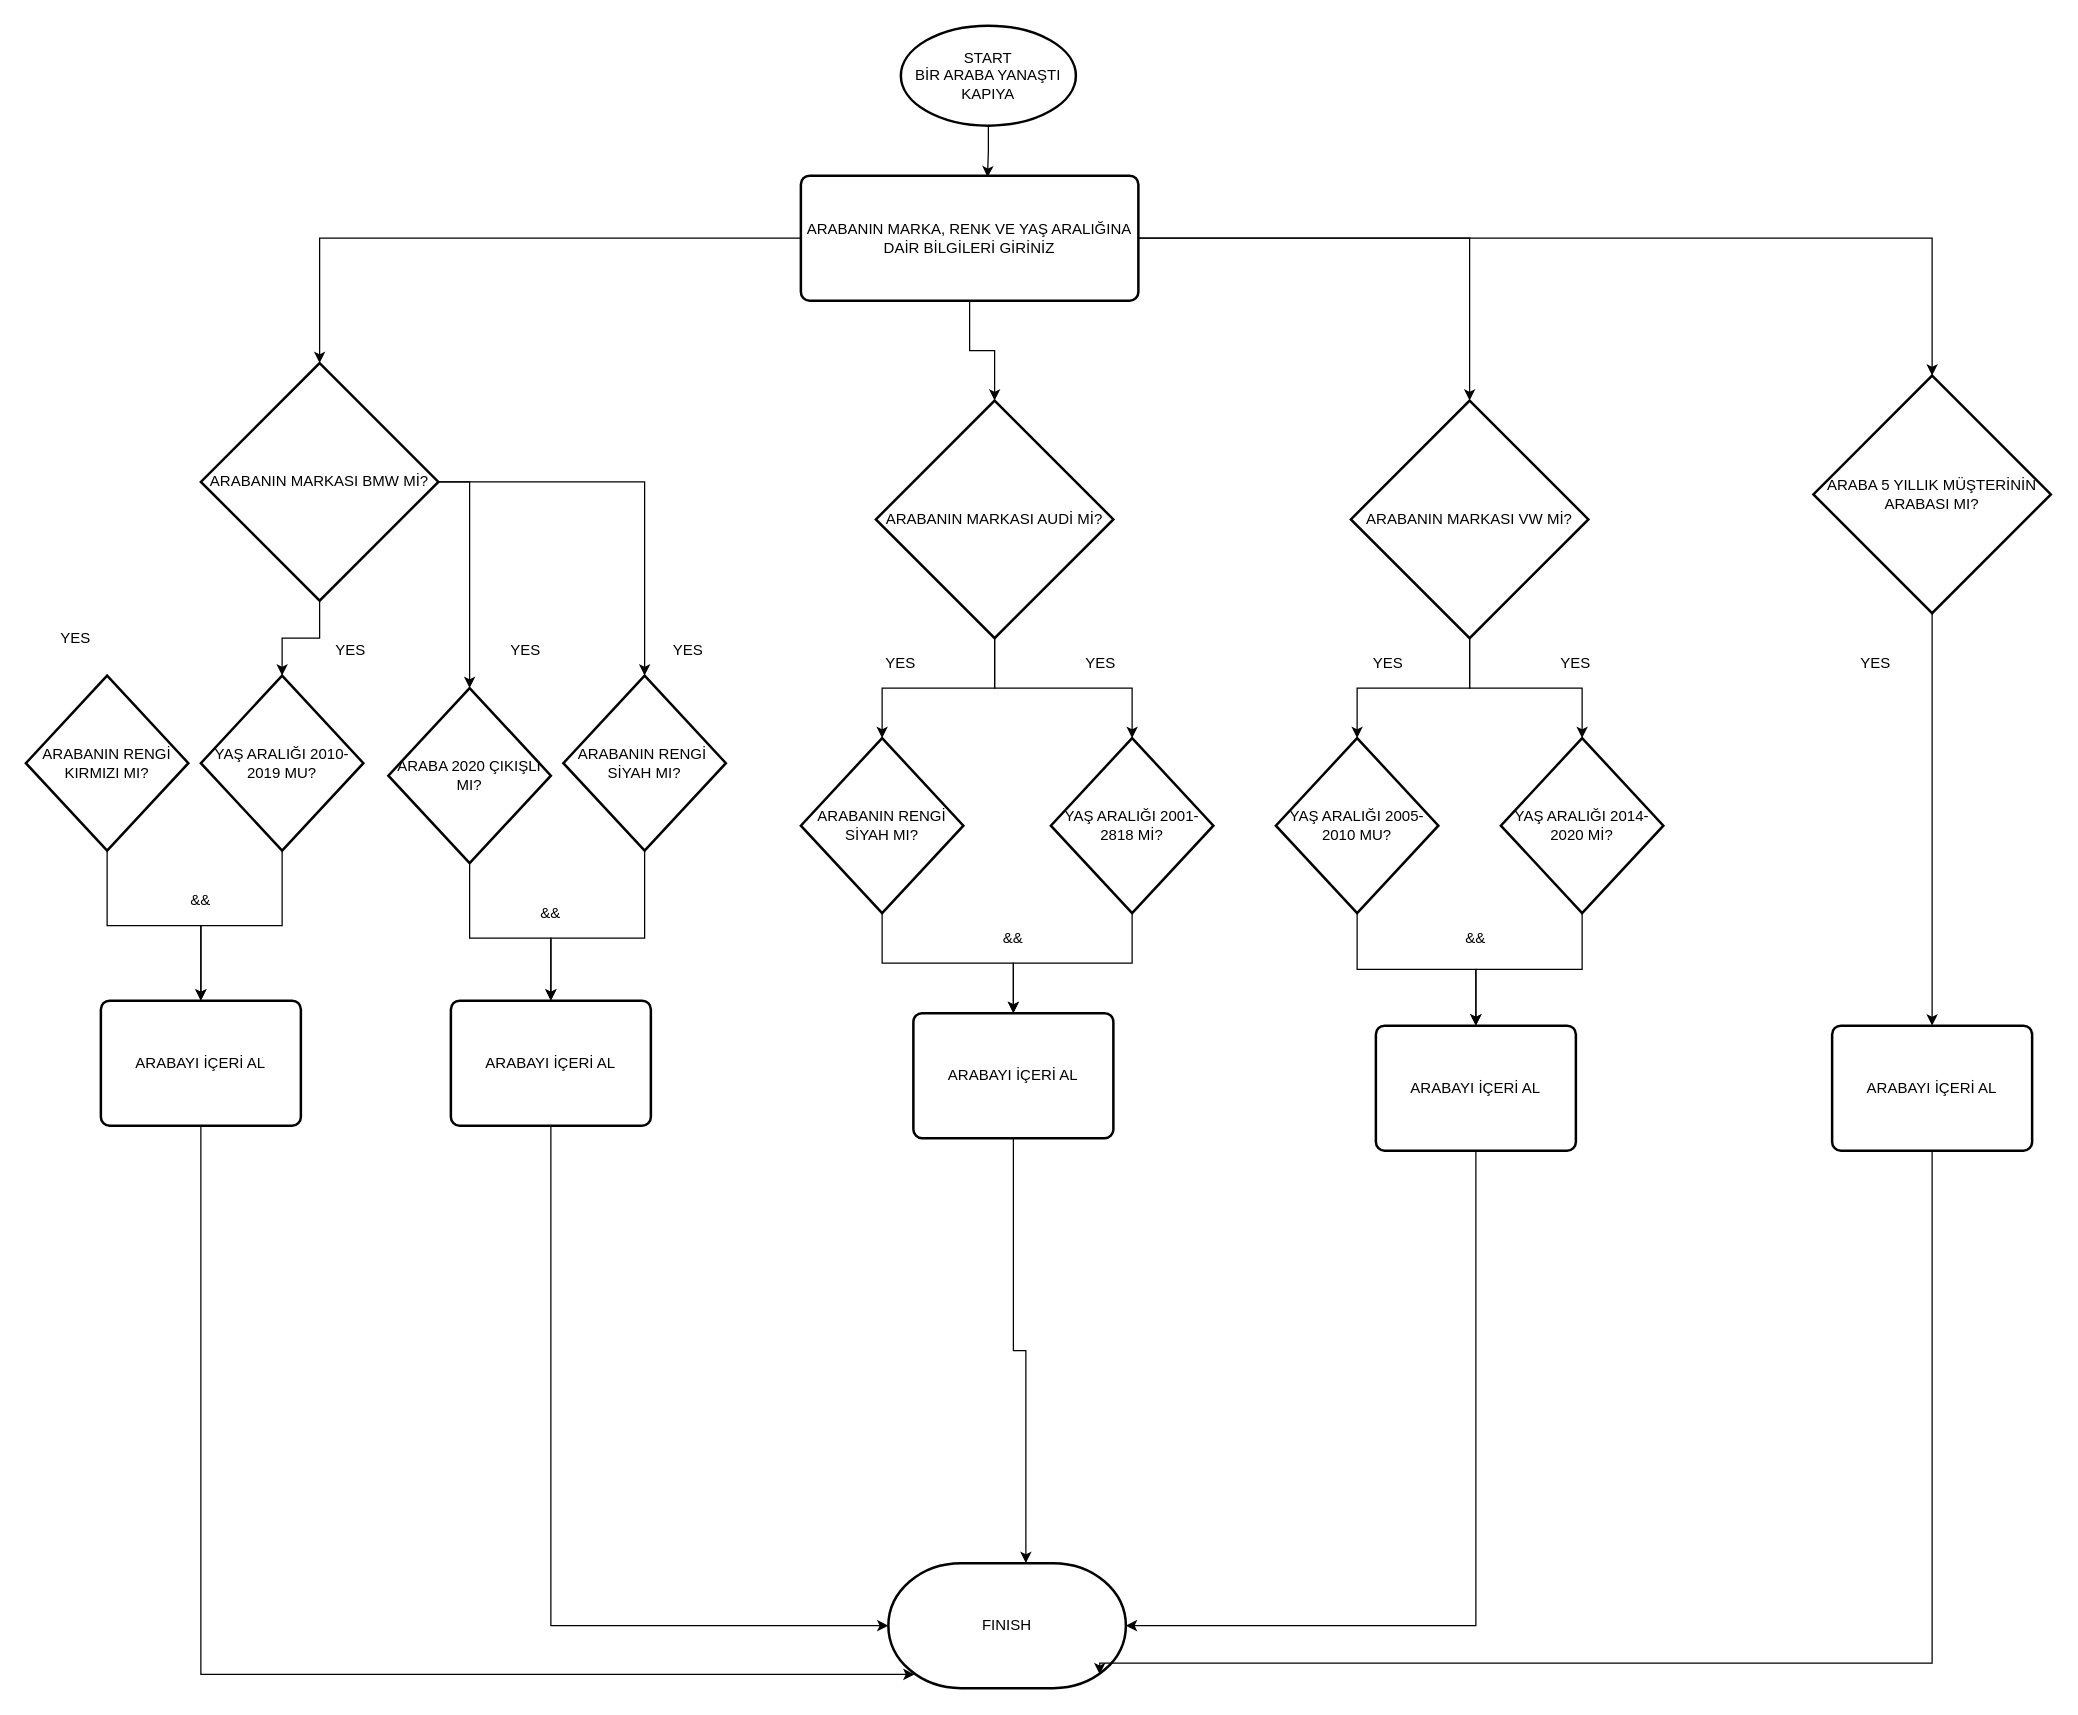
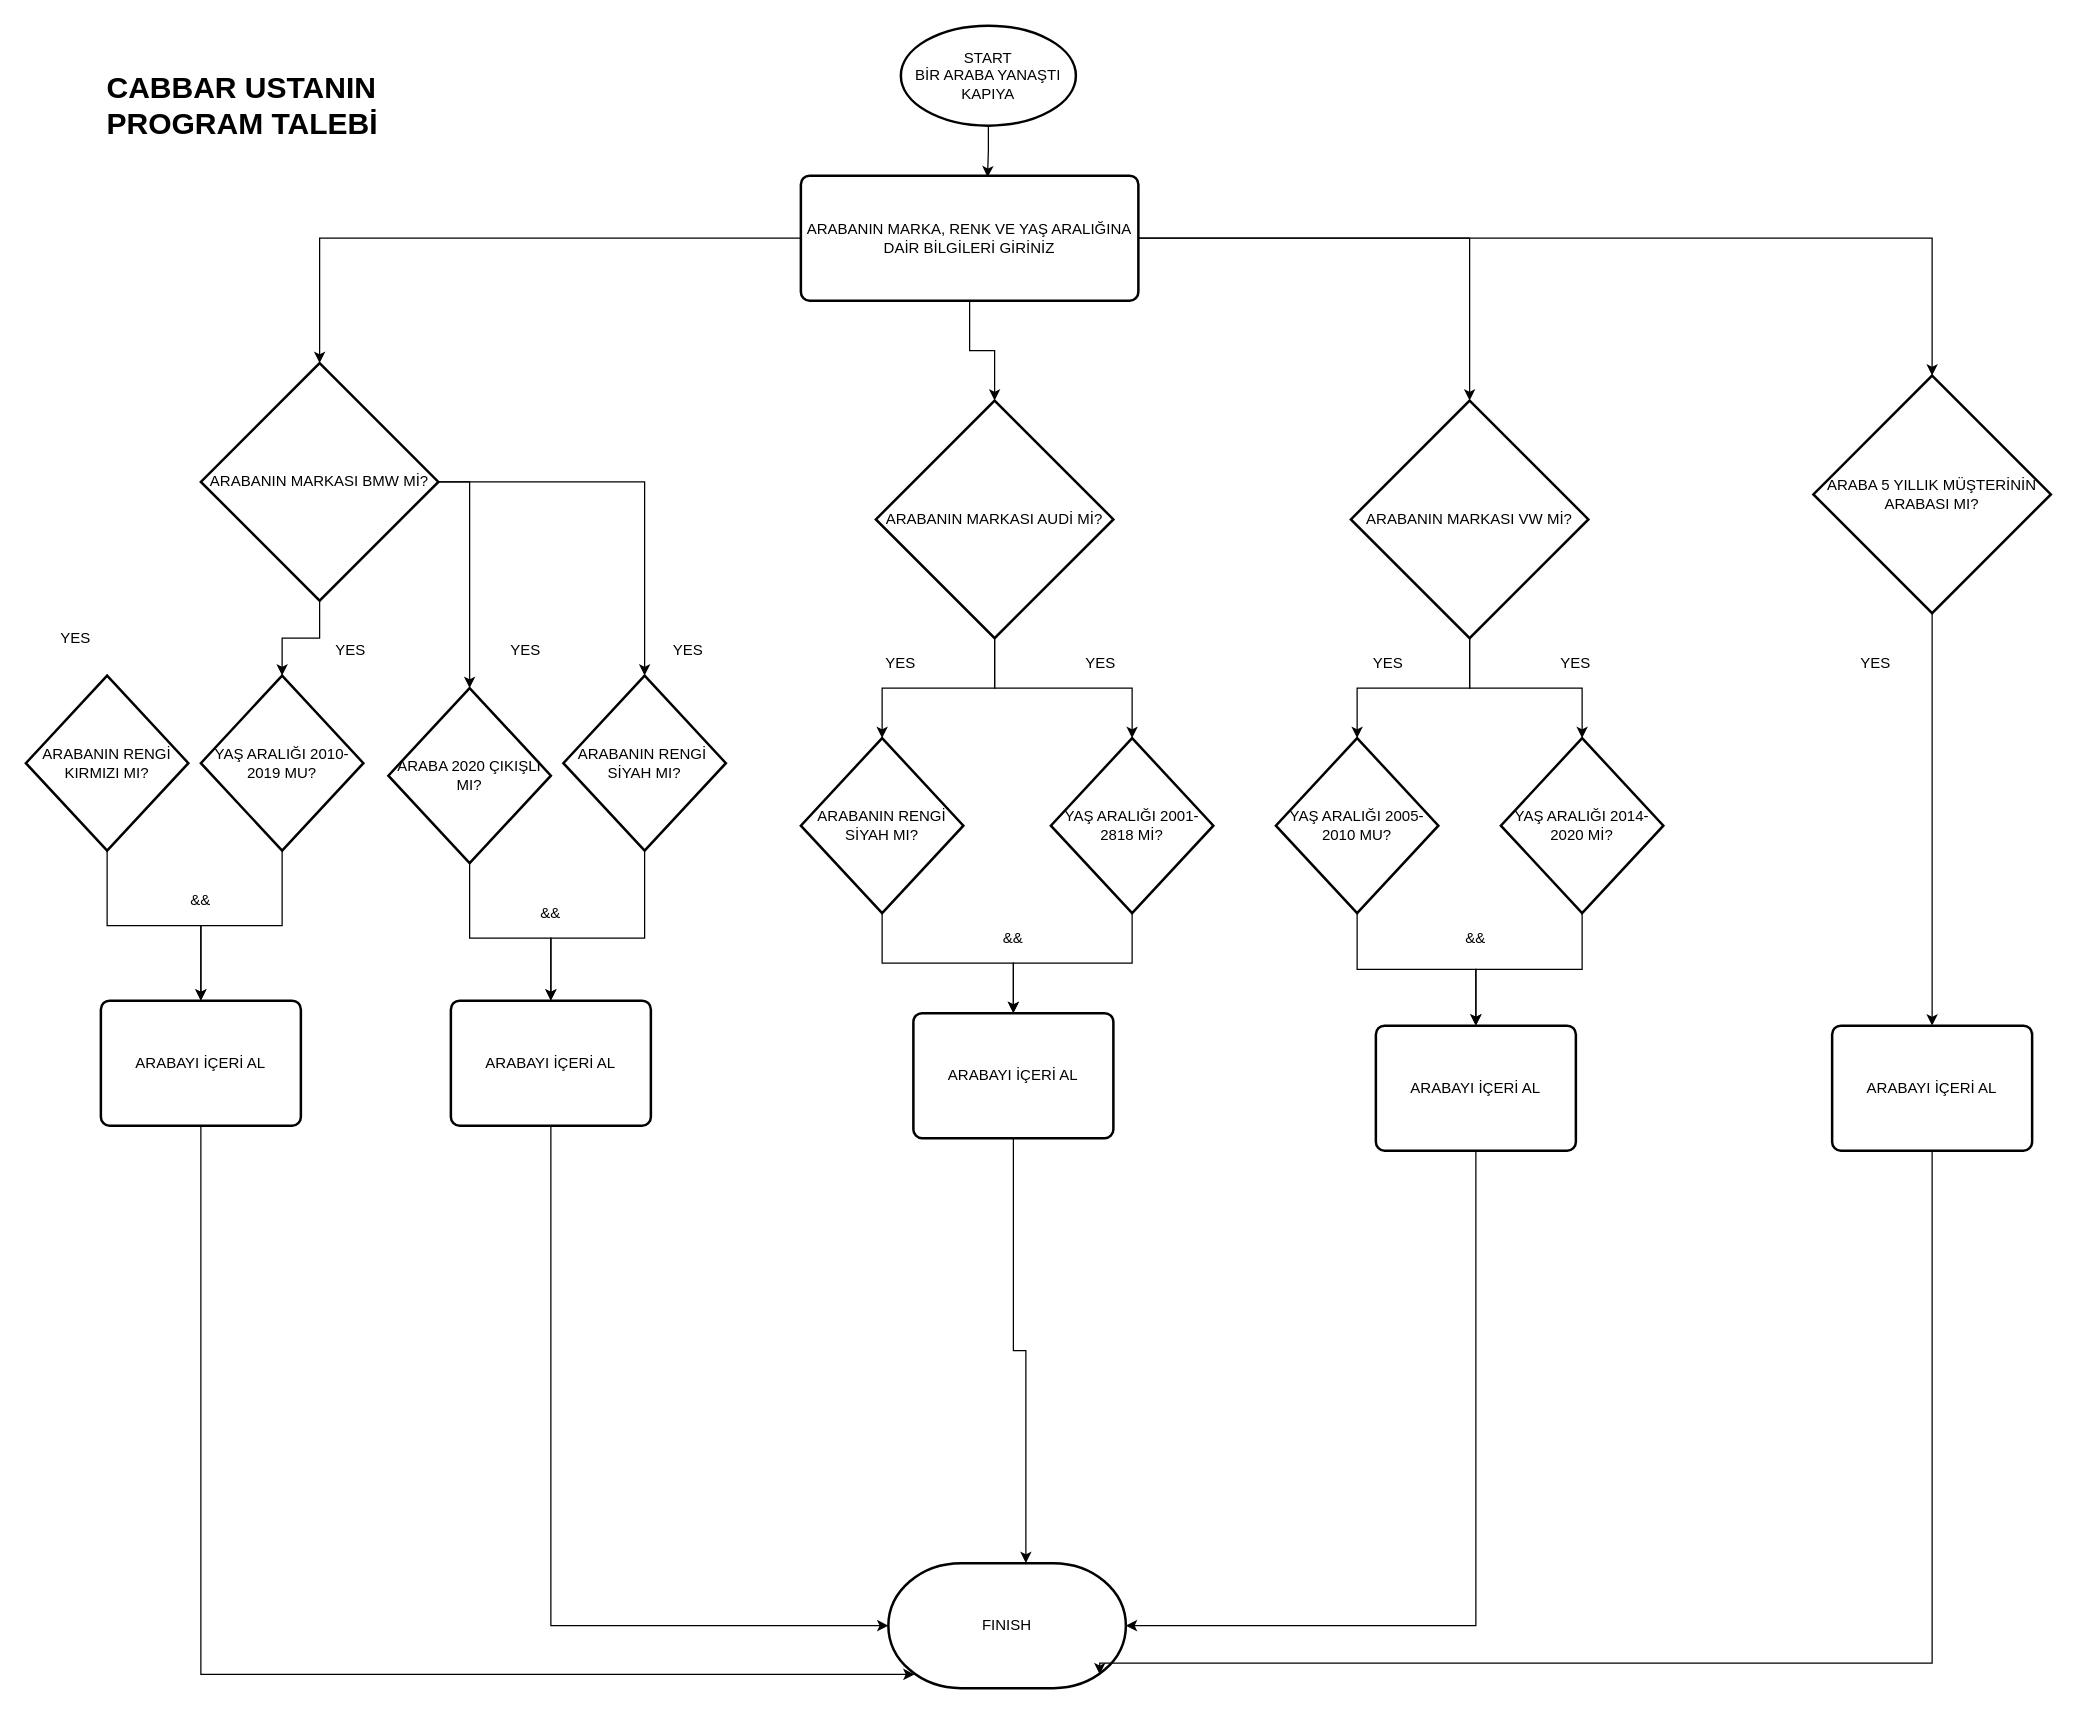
none -> (288, 113)
